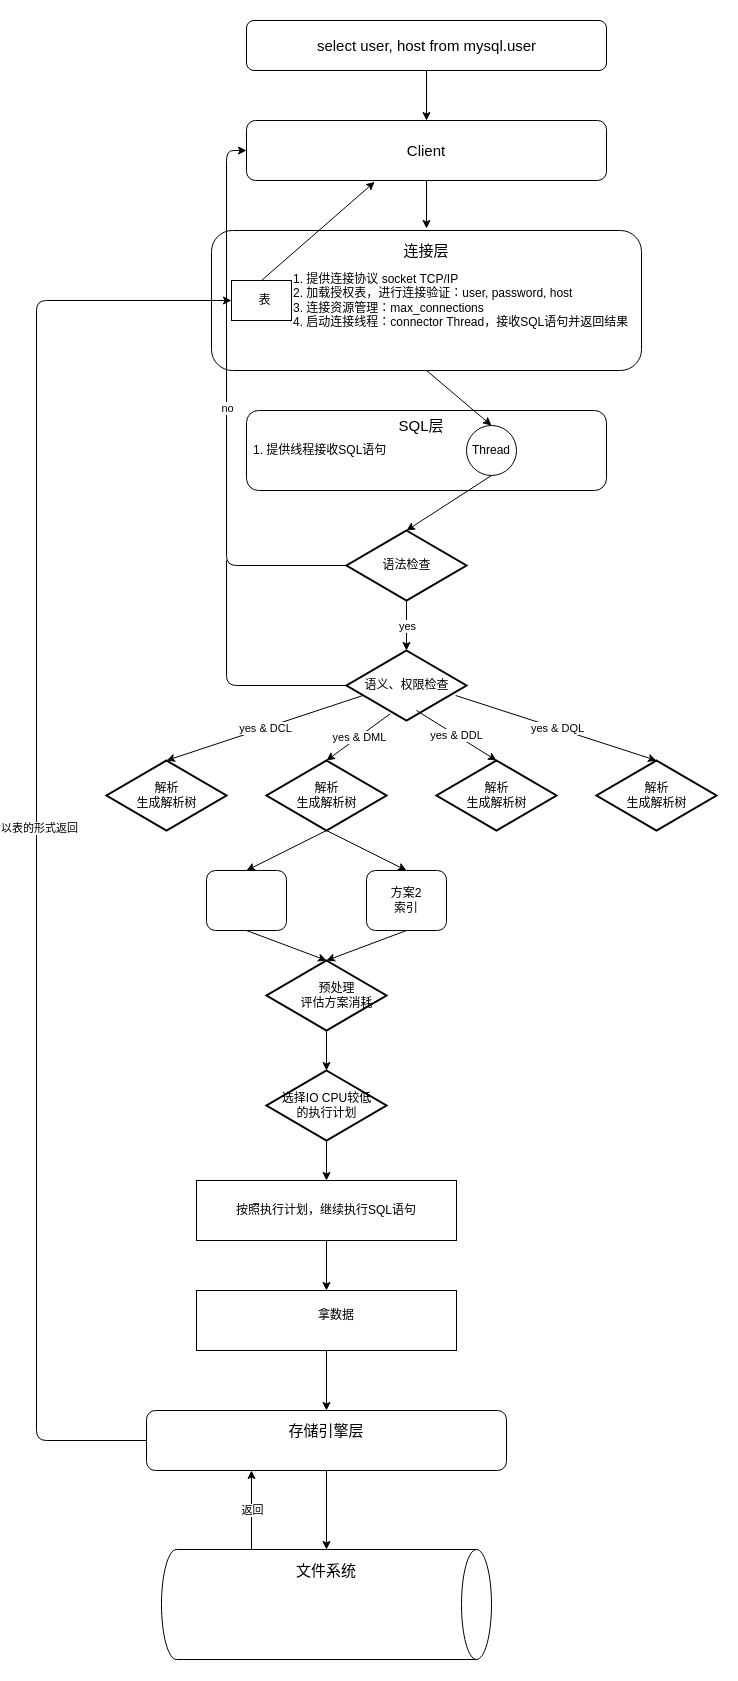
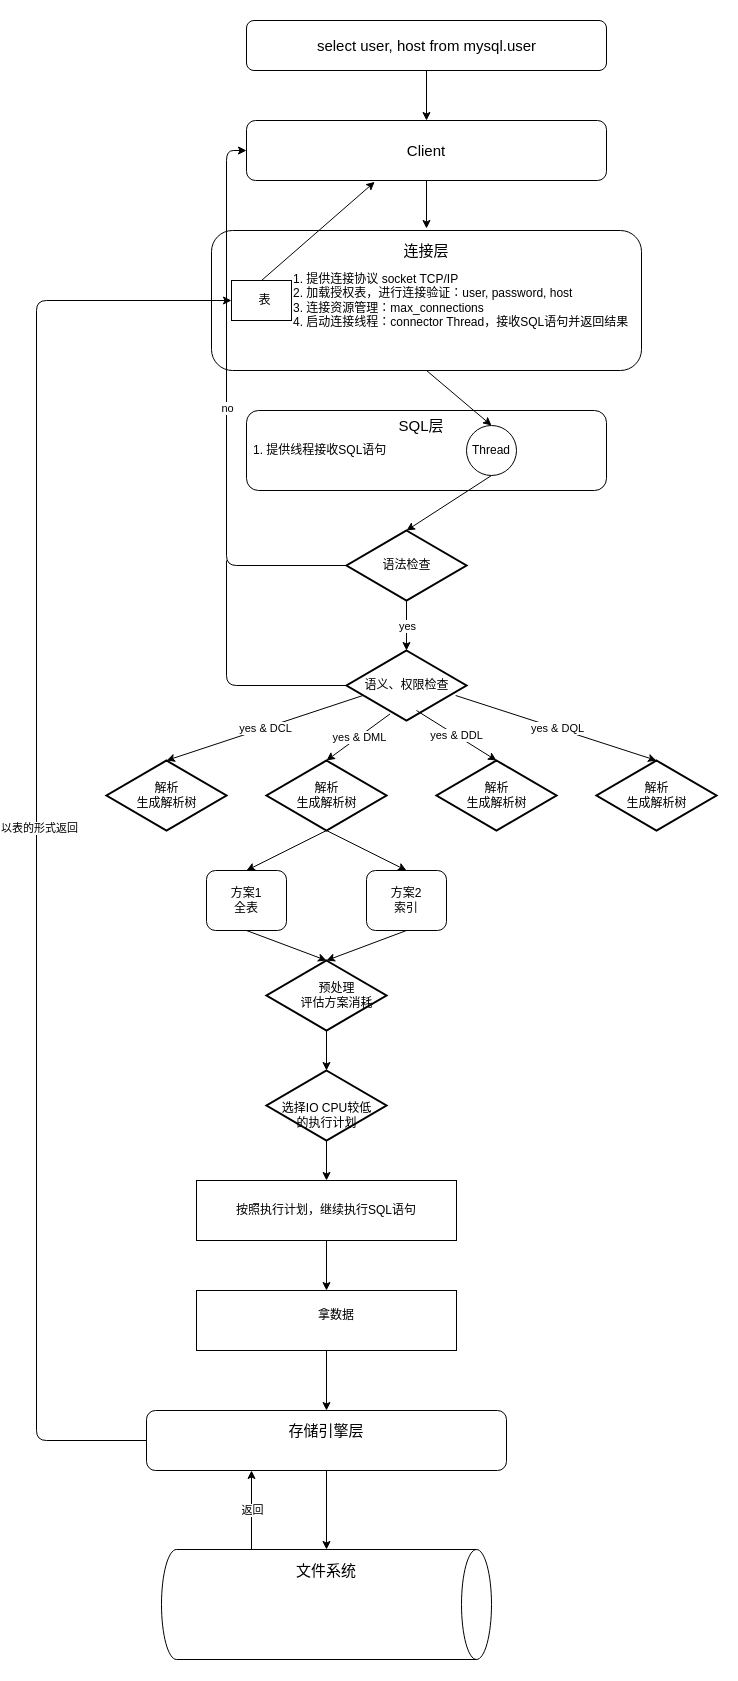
none -> (247, 901)
(327, 1106) -> (327, 1116)
